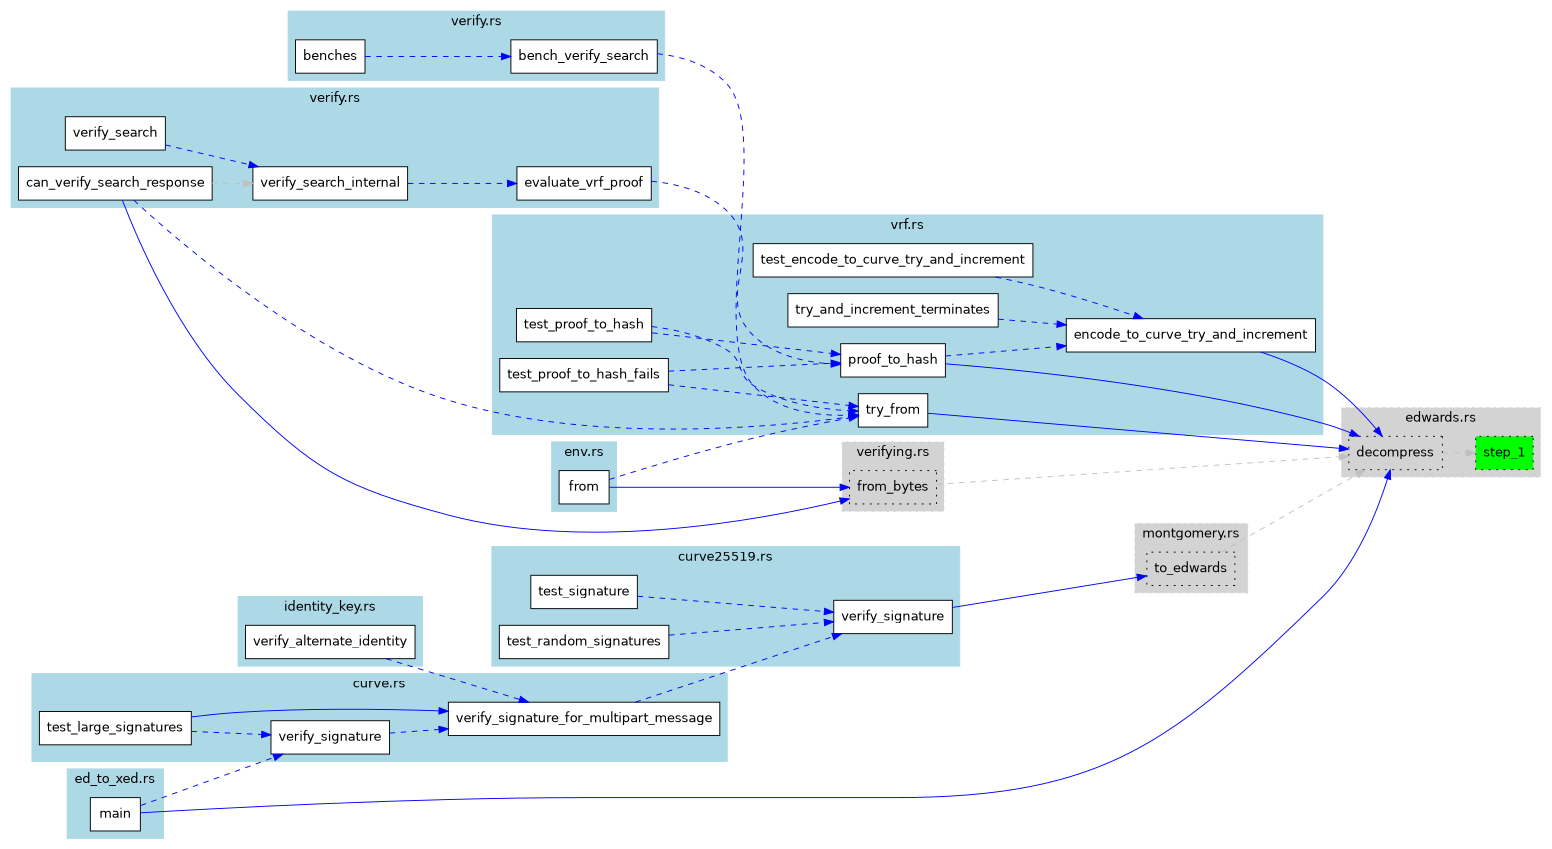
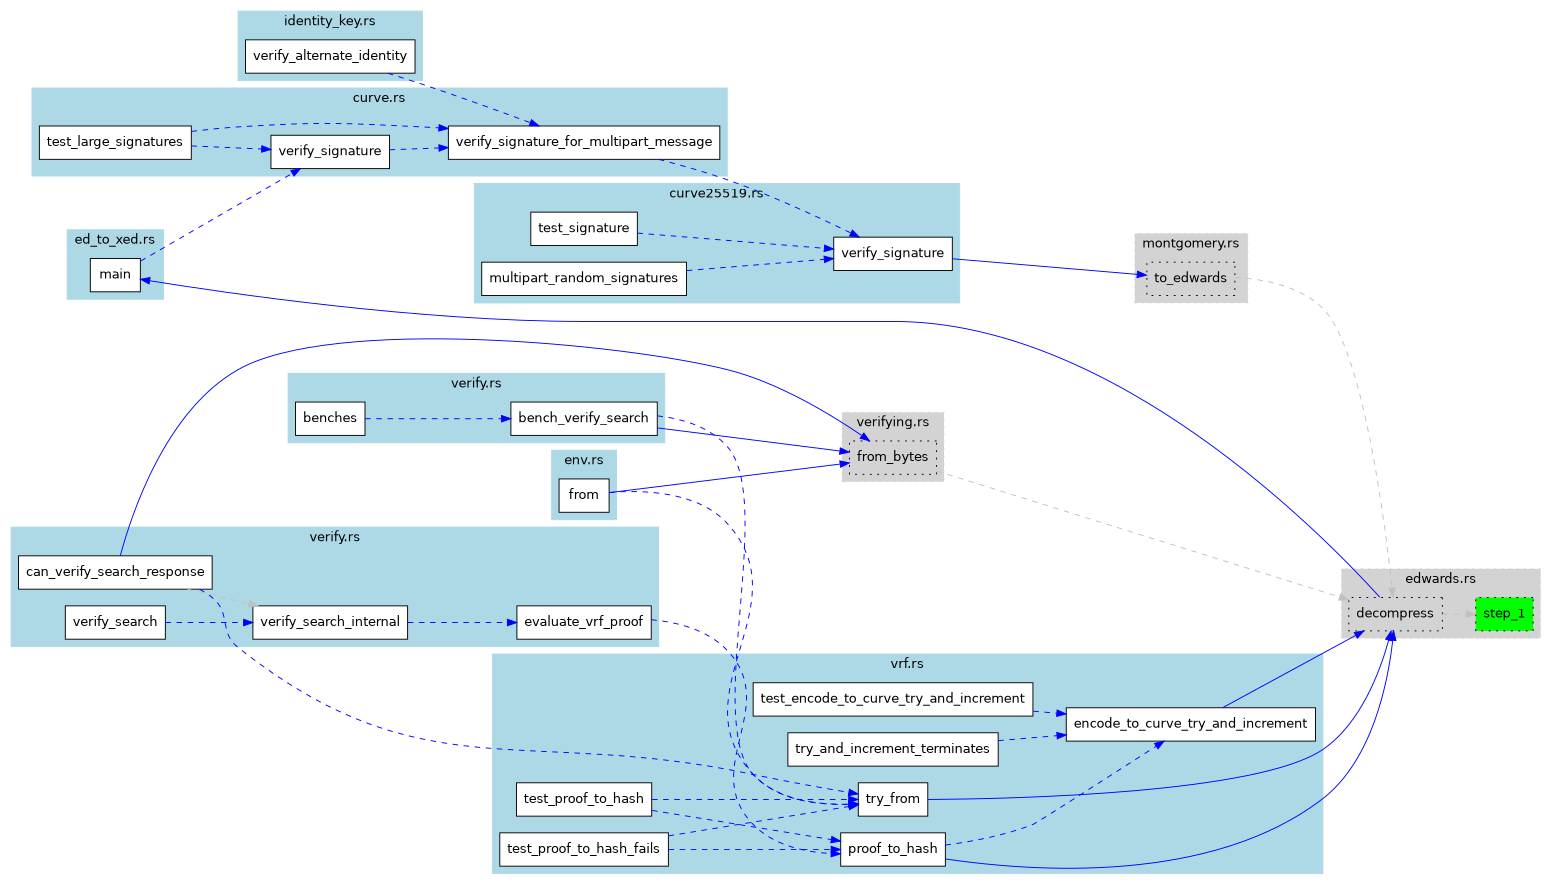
none -> (749, 439)
(584, 642) -> (584, 279)
(315, 709) -> (315, 124)
(831, 798) -> (807, 321)
